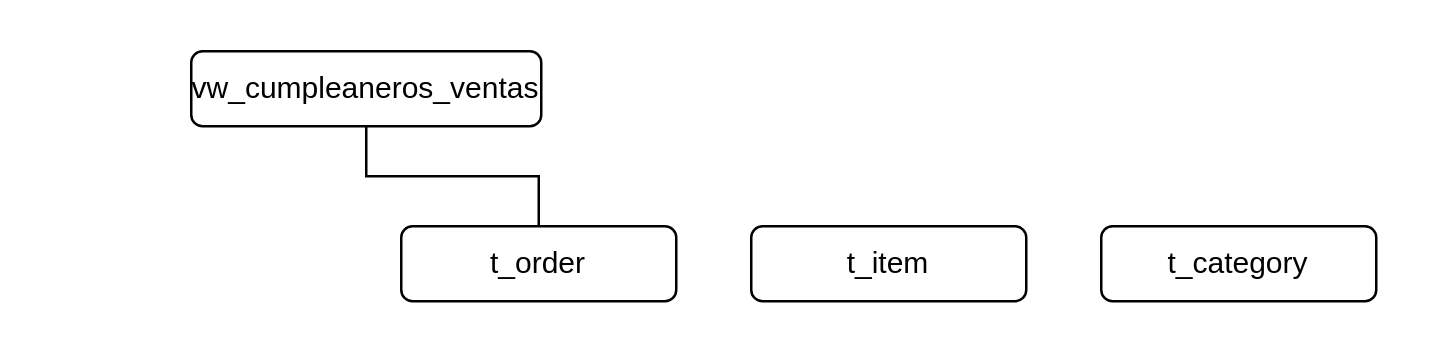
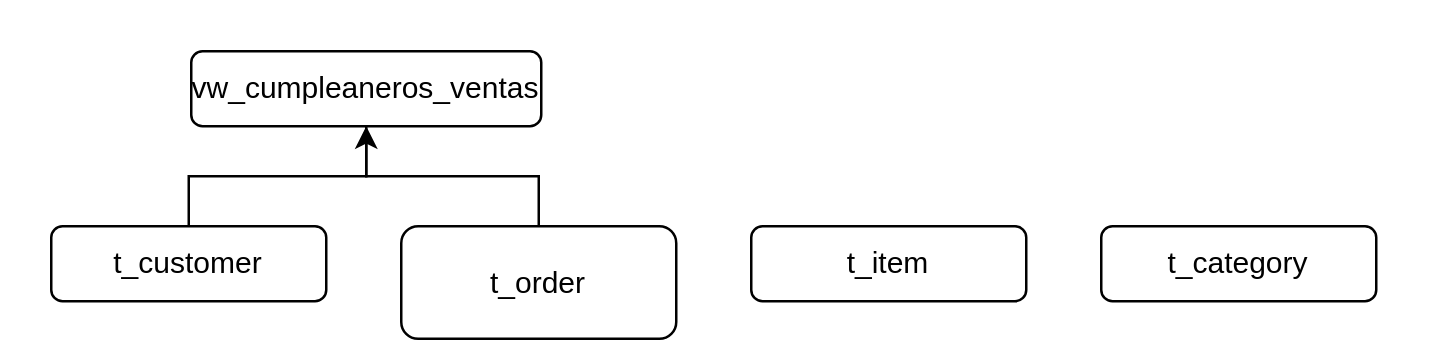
none -> (250, 176)
none -> (189, 264)
(539, 264) -> (539, 283)
